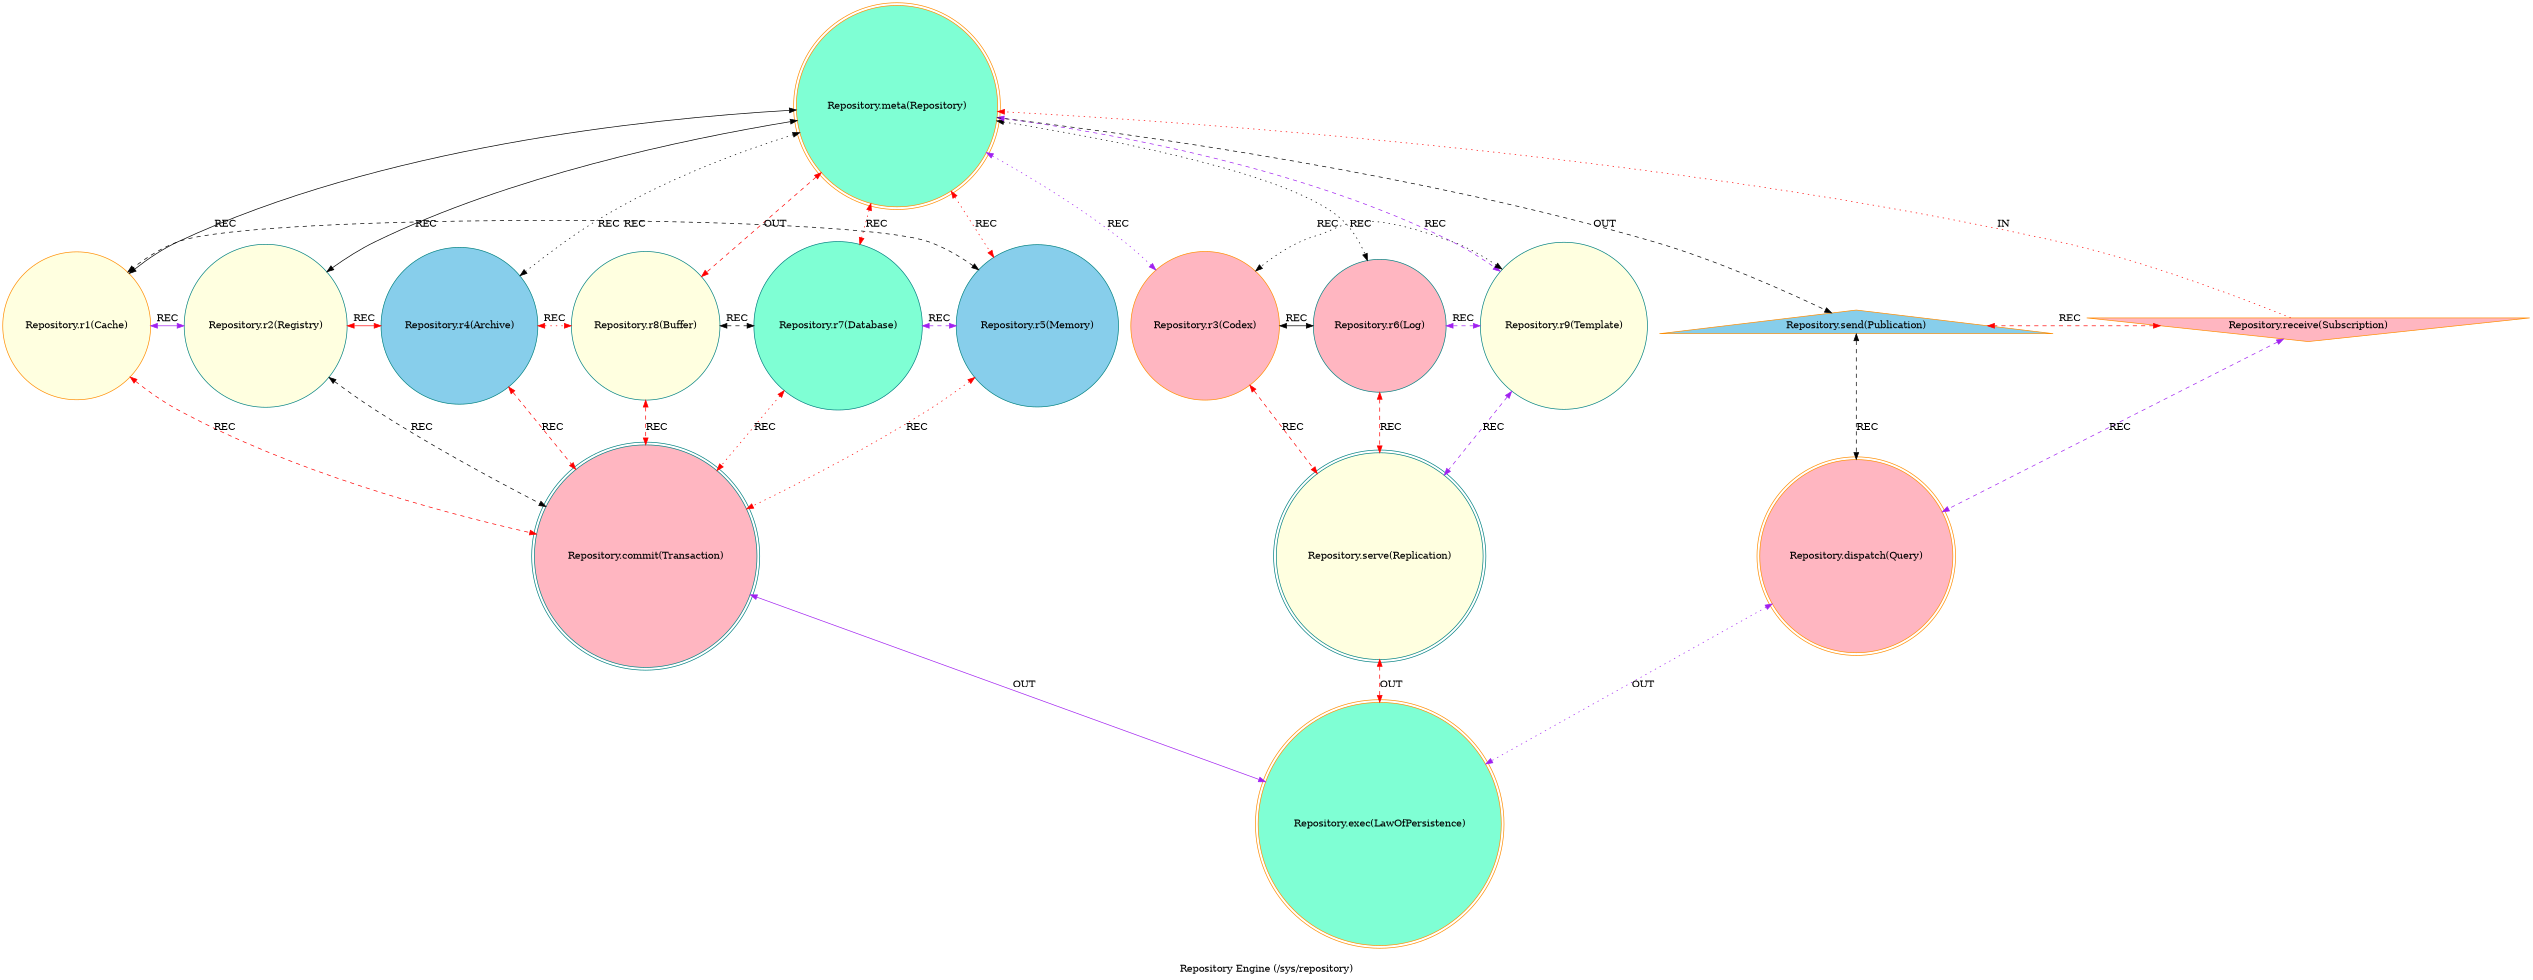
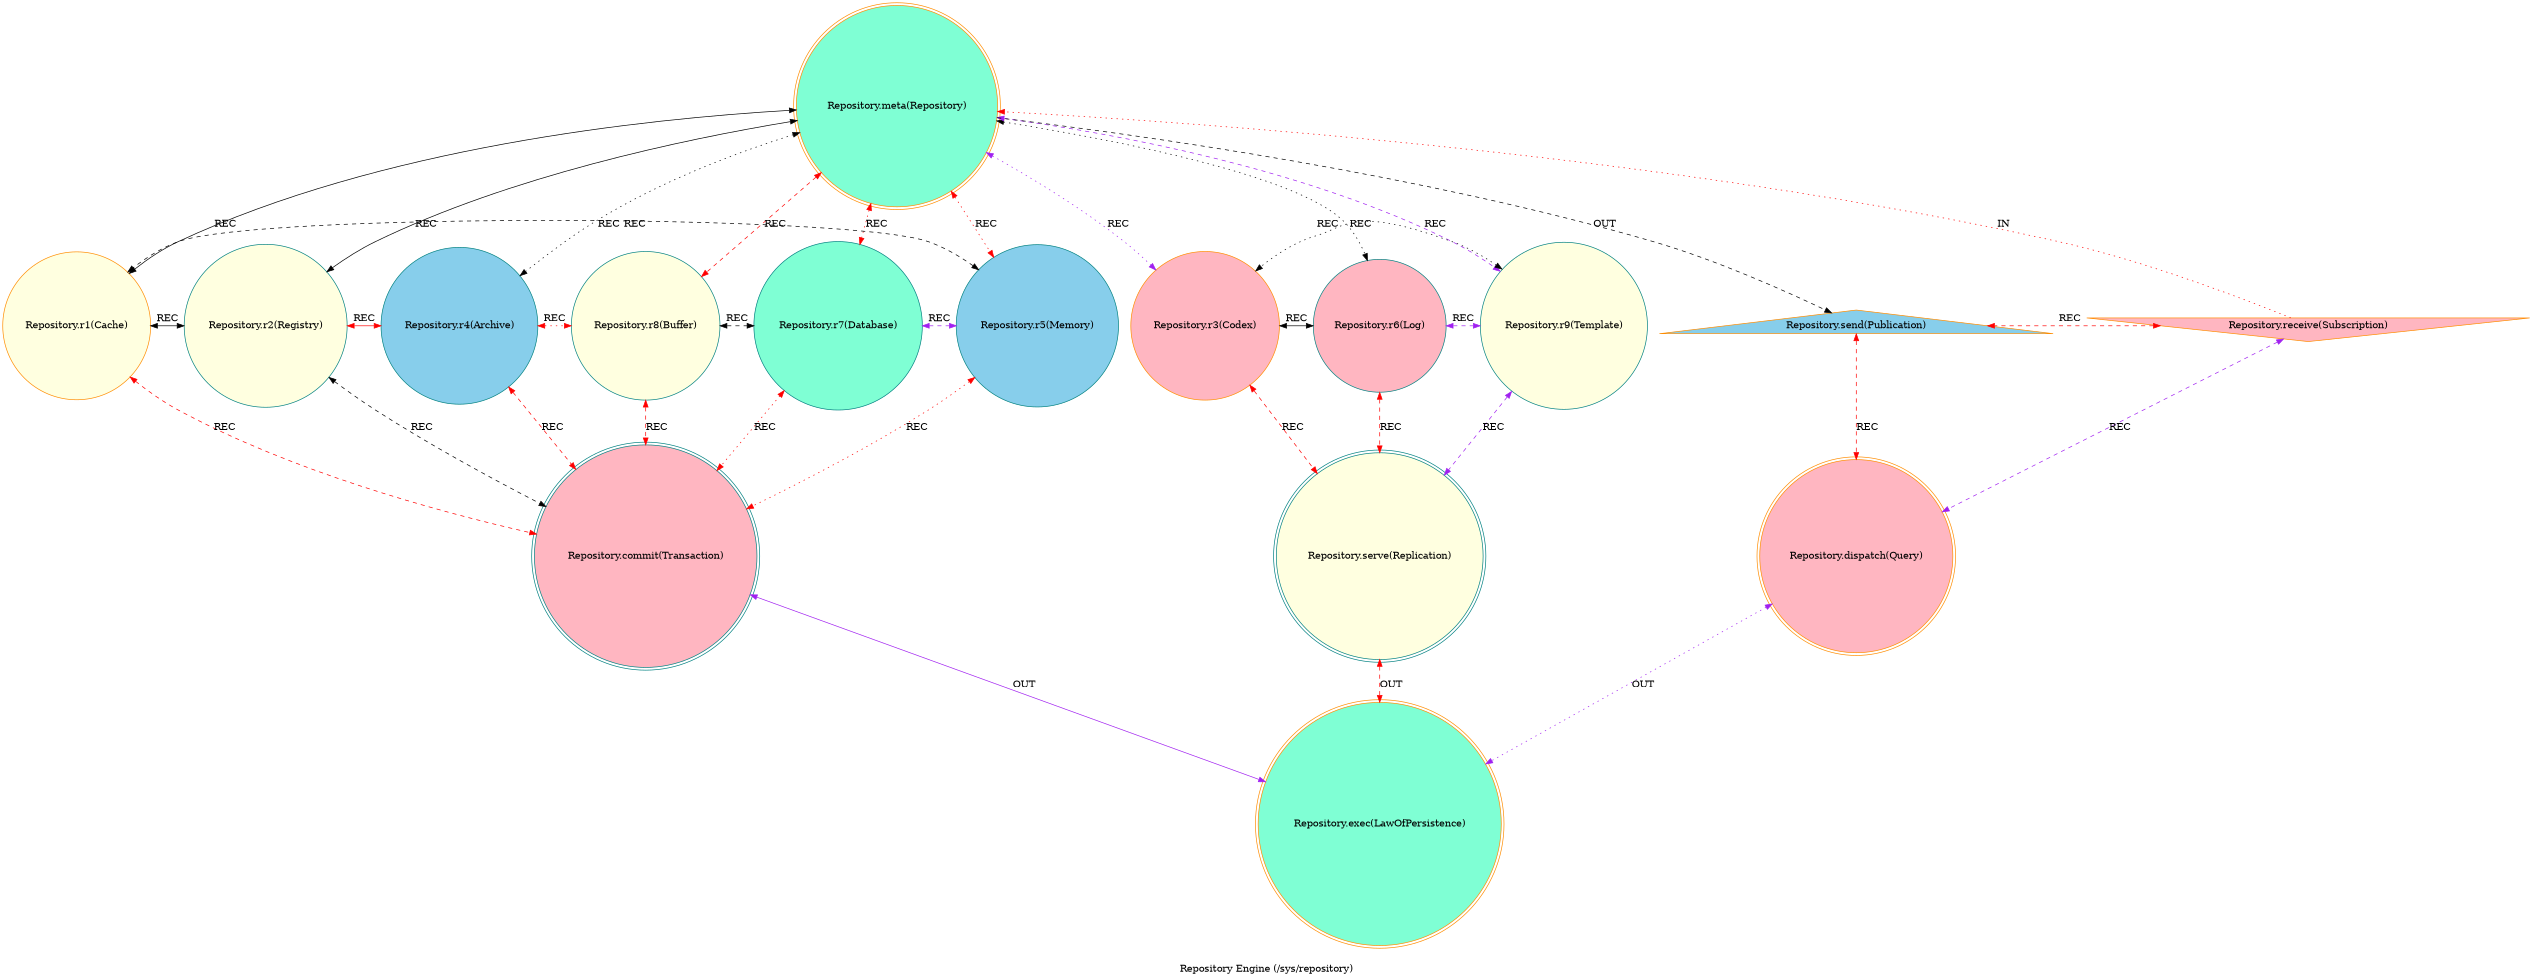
(775, 224) -> (775, 224)
(167, 326) -> (167, 326)
(1856, 397) -> (1856, 397)
